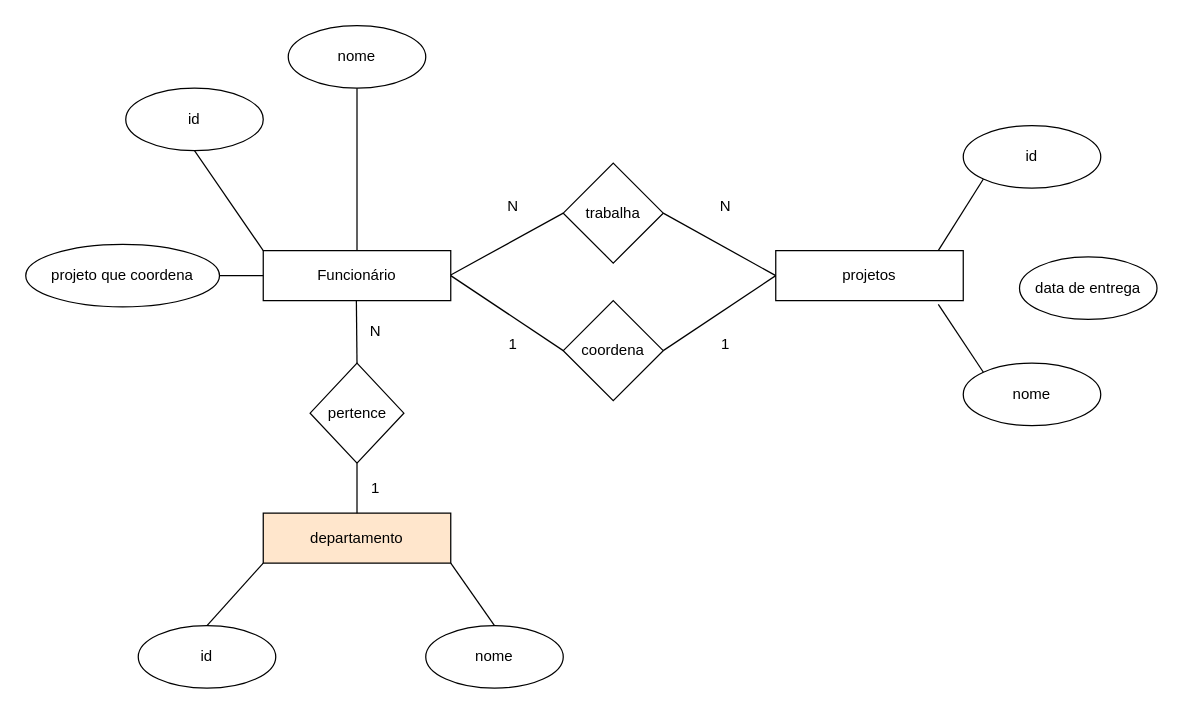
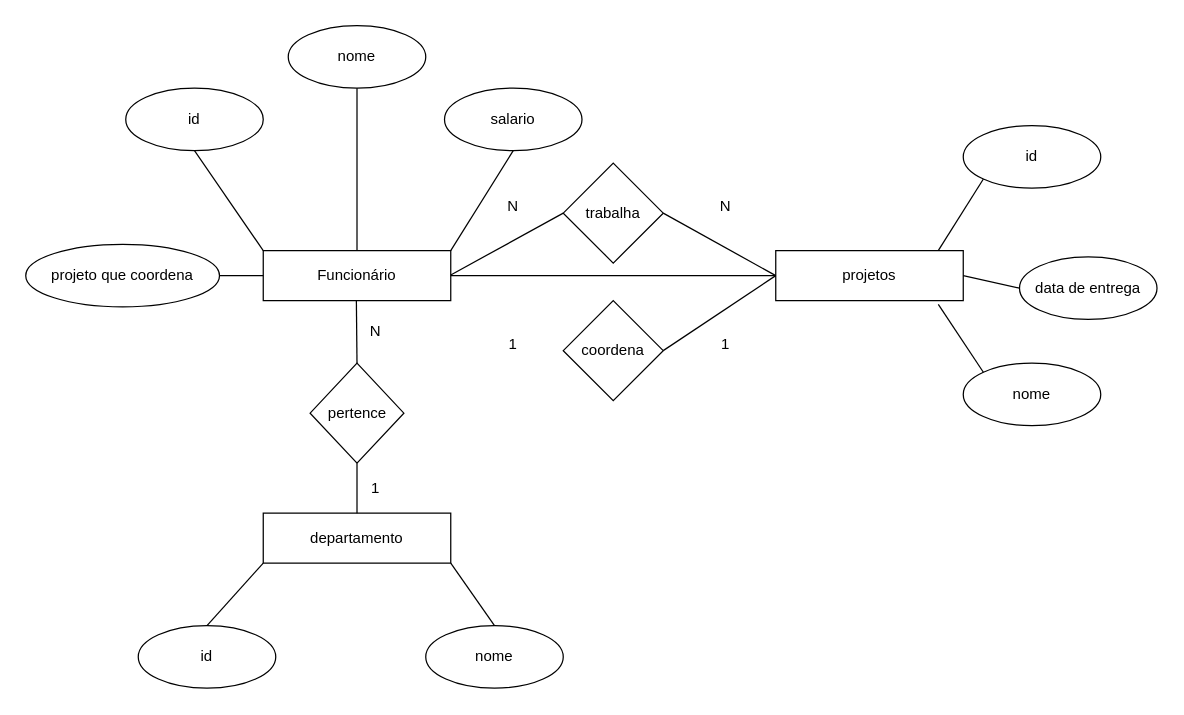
none -> (513, 119)
none -> (482, 201)
none -> (991, 282)
(507, 313) -> (611, 276)
(357, 538) -> (357, 538)
